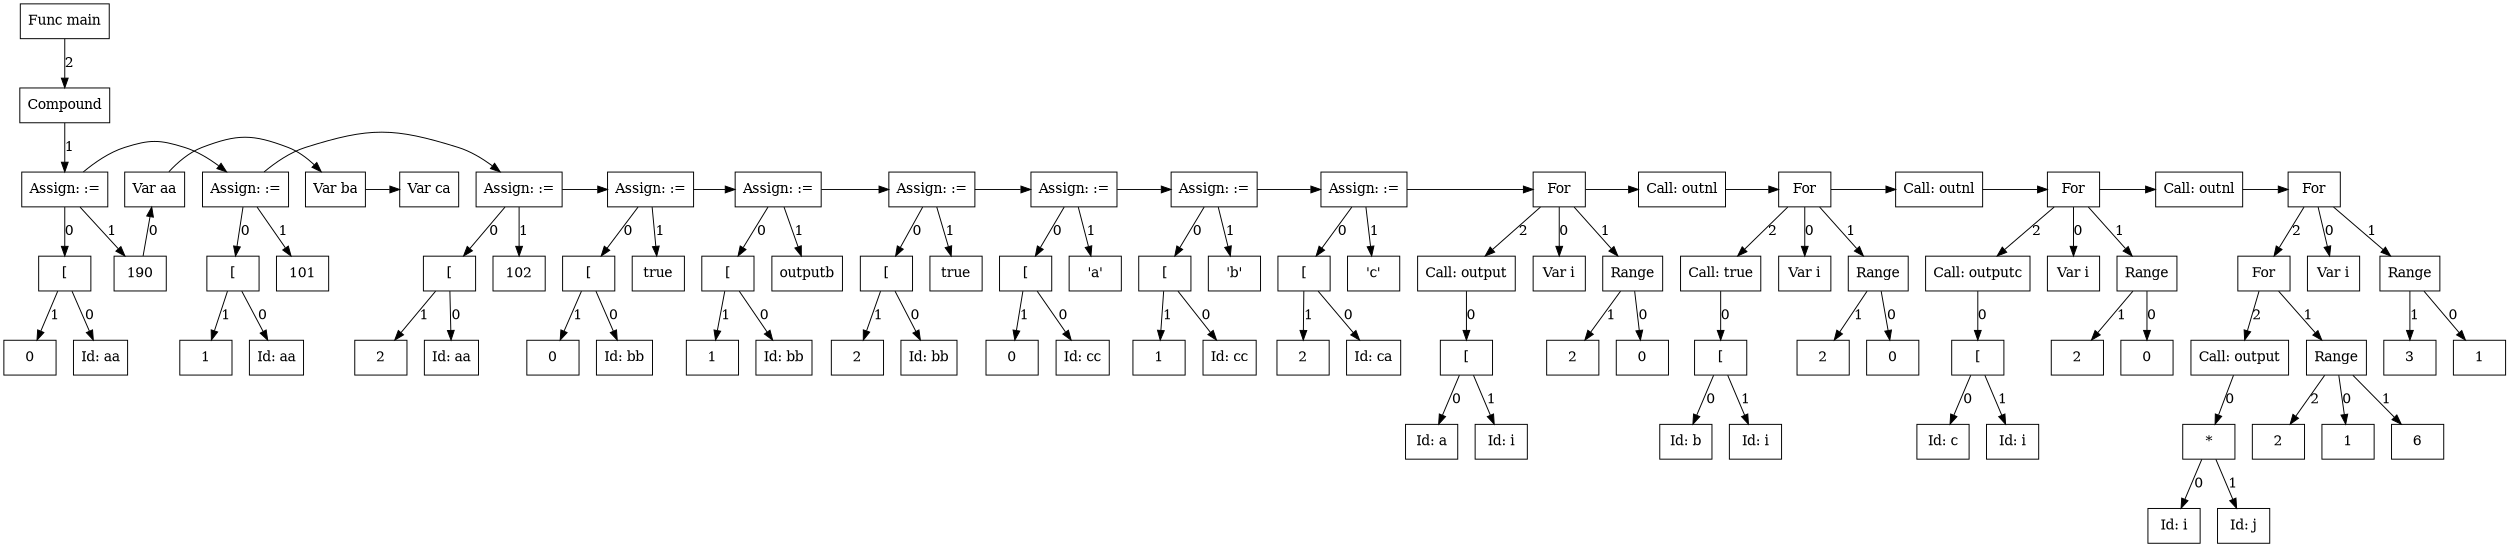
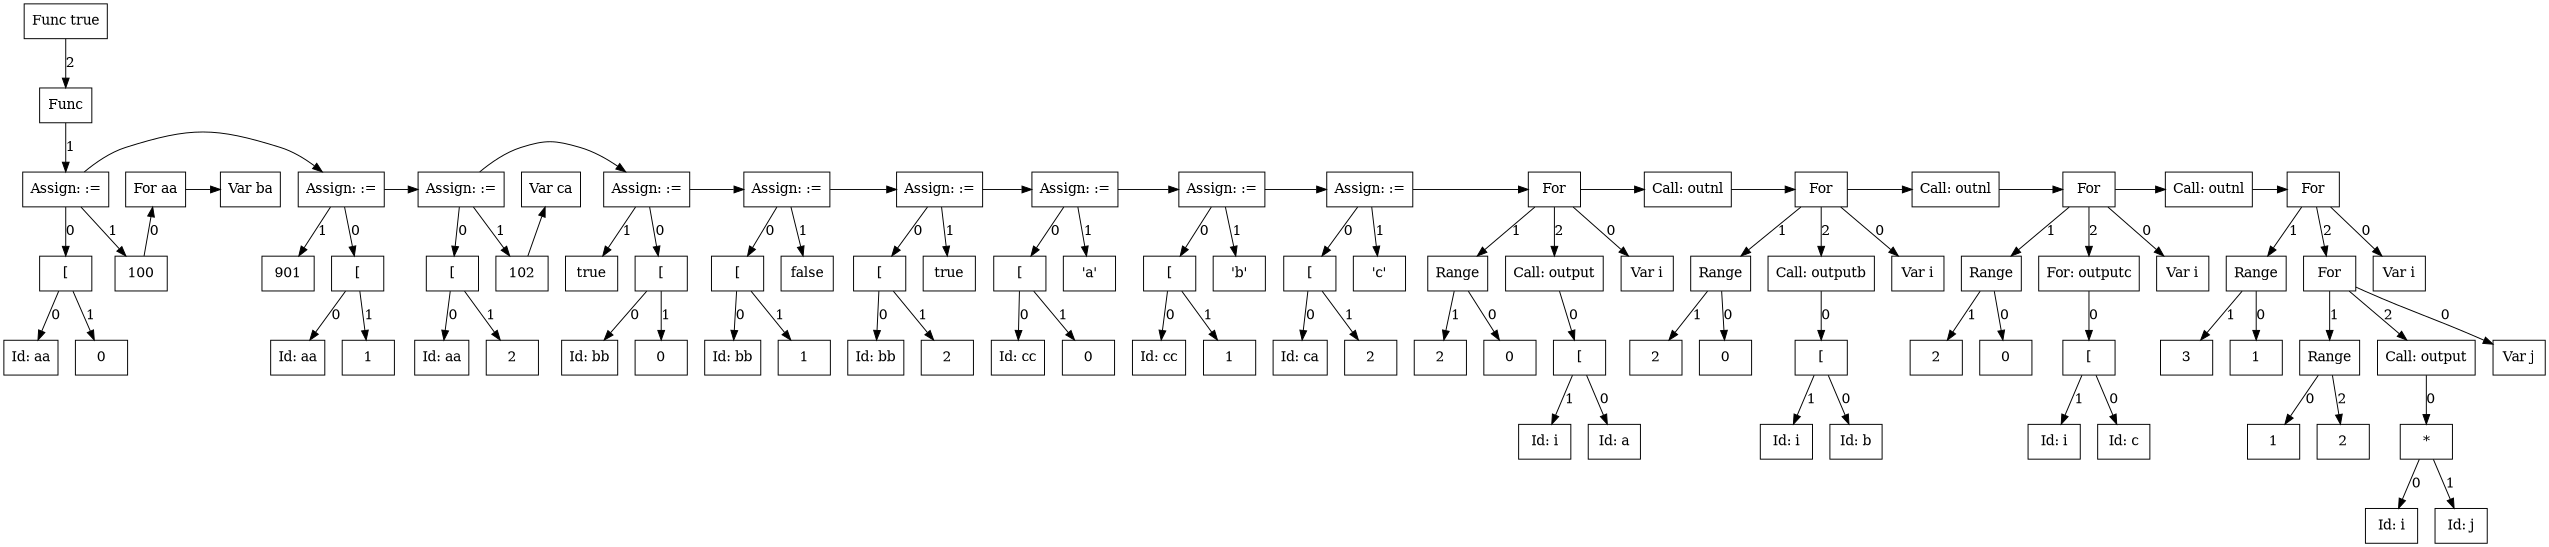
(65, 21) -> (66, 21)
(65, 105) -> (66, 105)
(155, 189) -> (156, 189)
(378, 189) -> (535, 236)
(140, 274) -> (141, 274)
(303, 274) -> (288, 274)
(807, 274) -> (807, 274)
(1721, 274) -> (1821, 274)
(1978, 274) -> (2089, 274)
none -> (2519, 358)
(2418, 442) -> none
